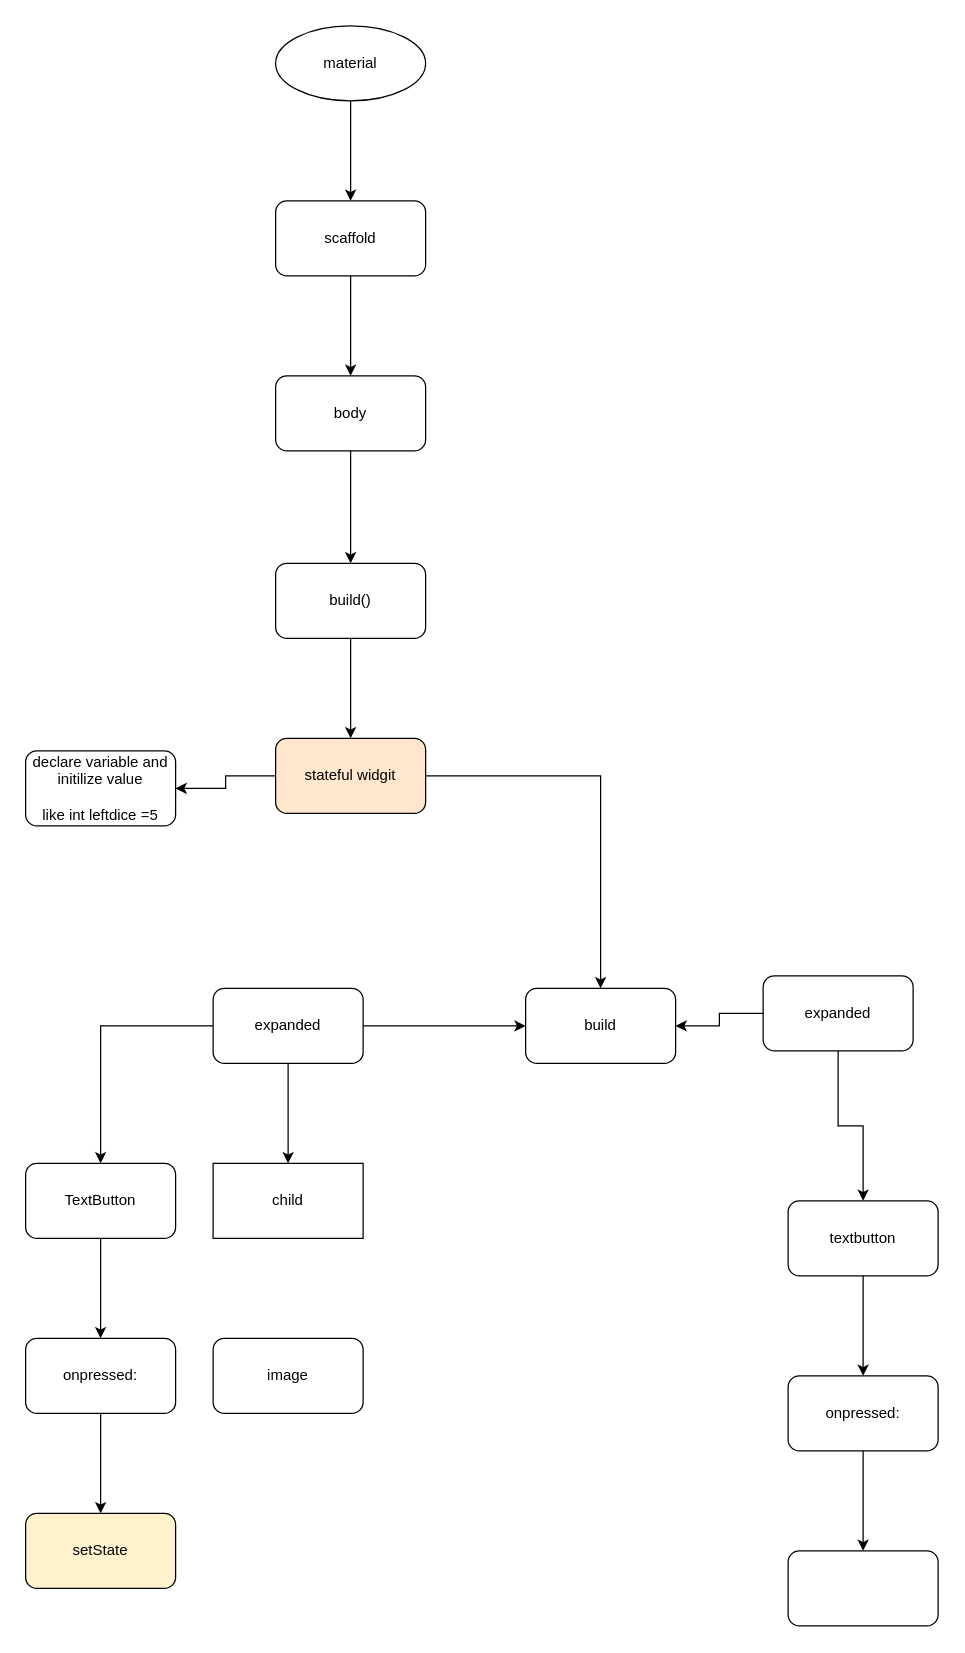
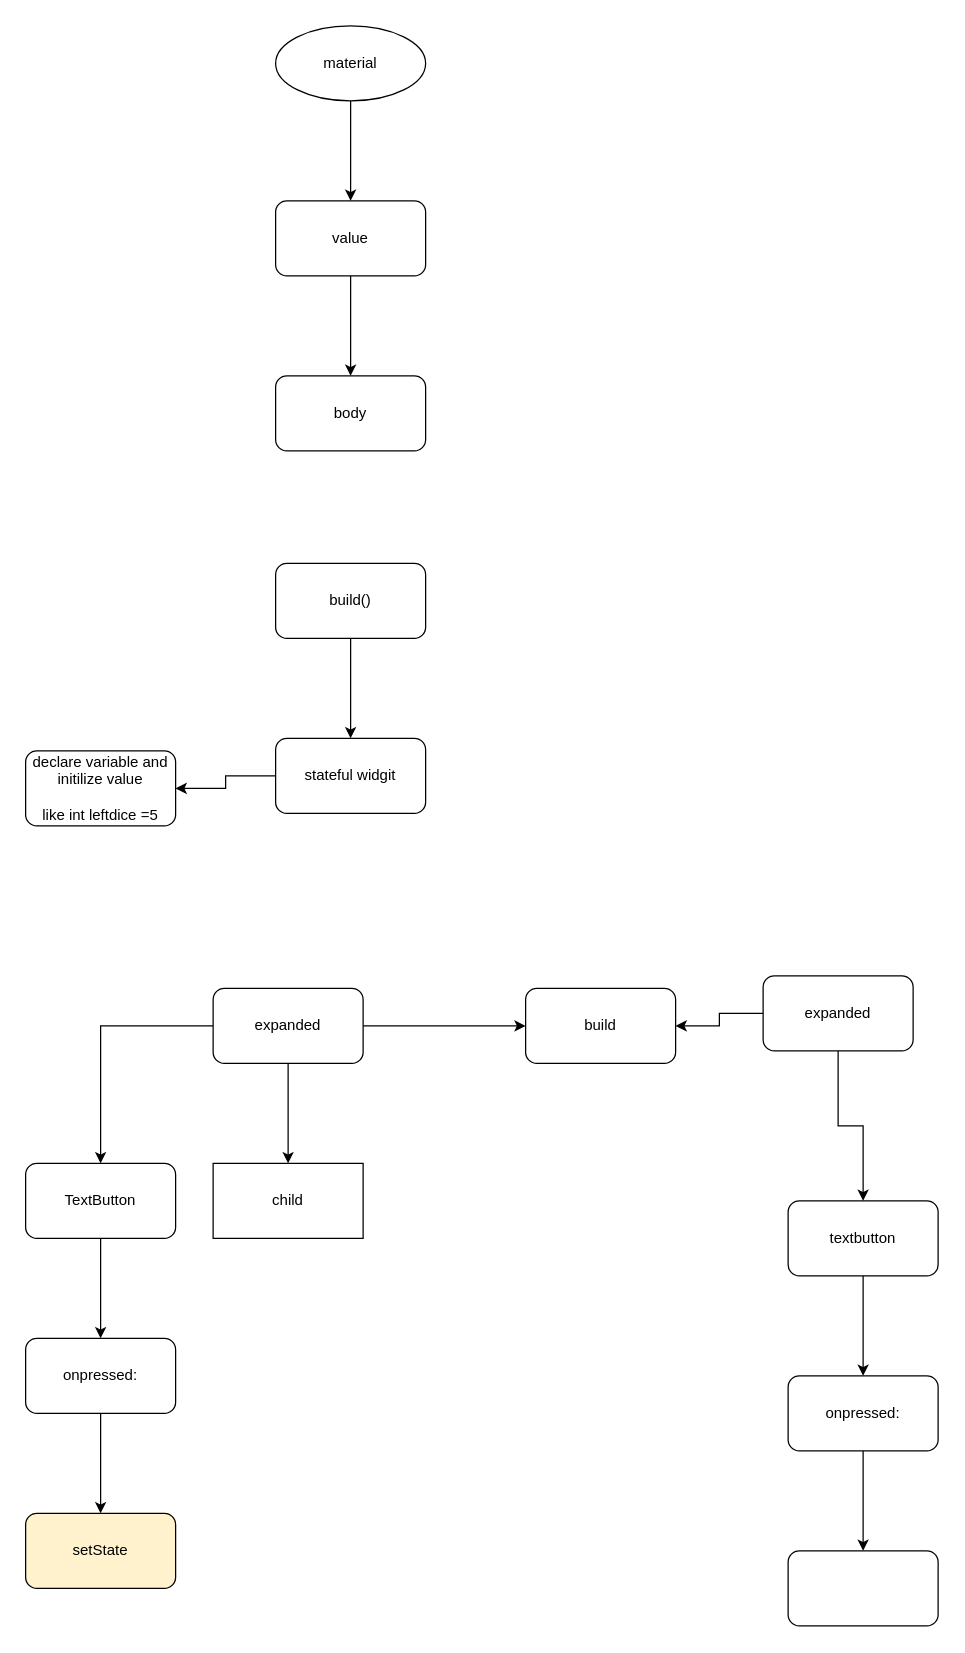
(351, 238) -> (351, 238)
(351, 503) -> none
(351, 776) -> (351, 776)
(601, 790) -> none
(288, 1376) -> none
